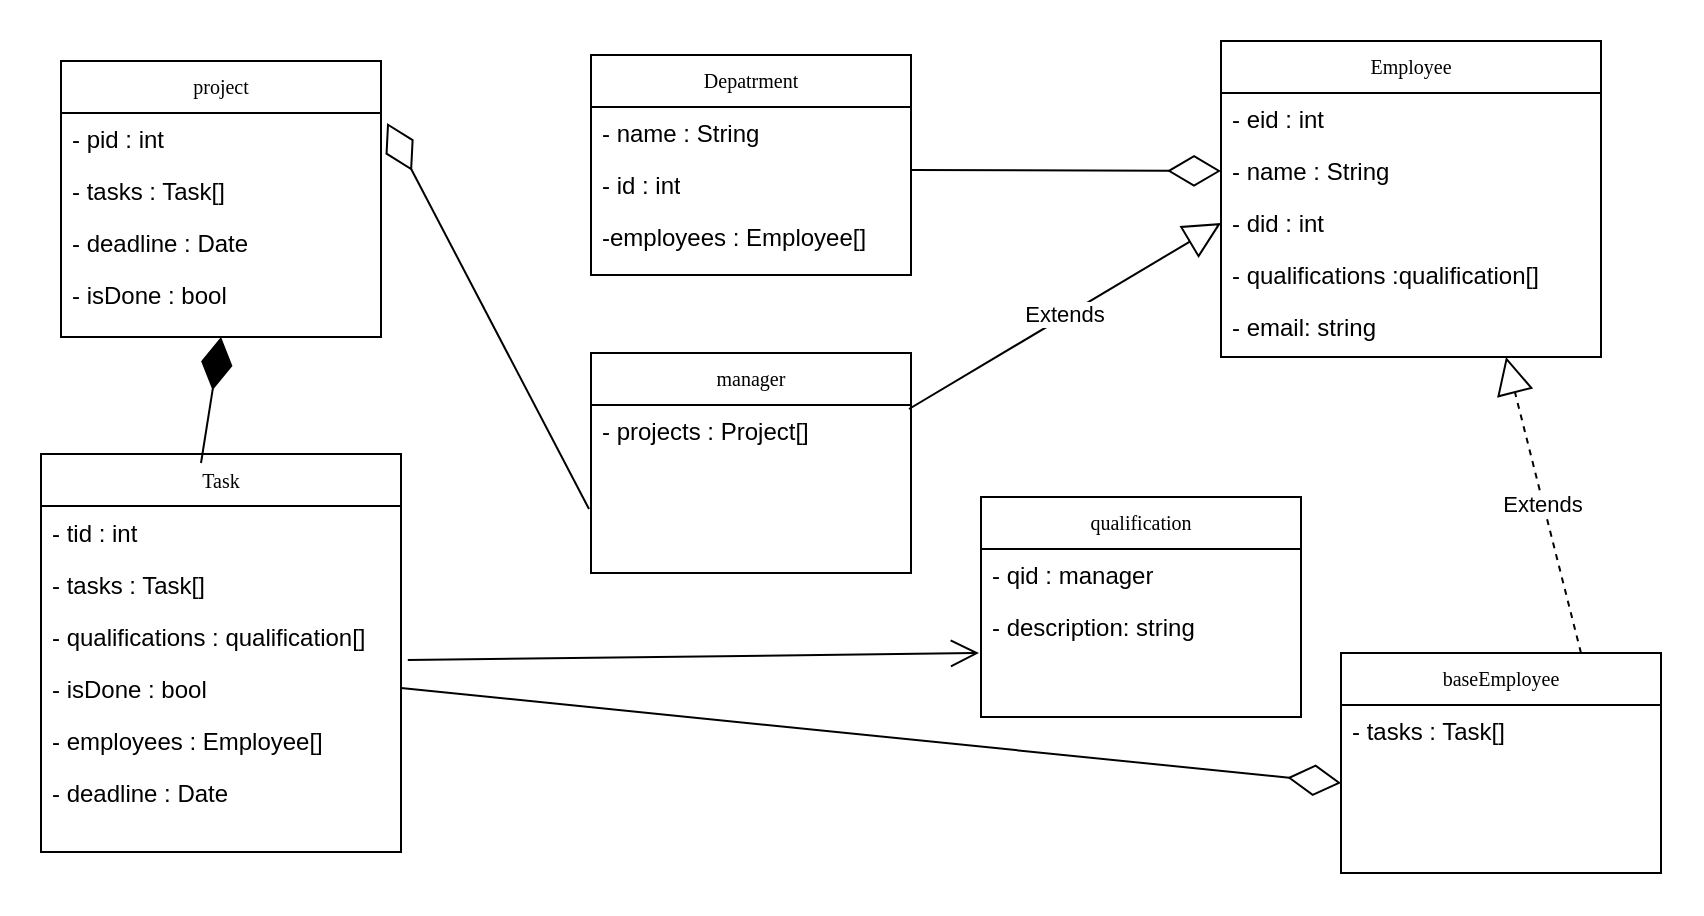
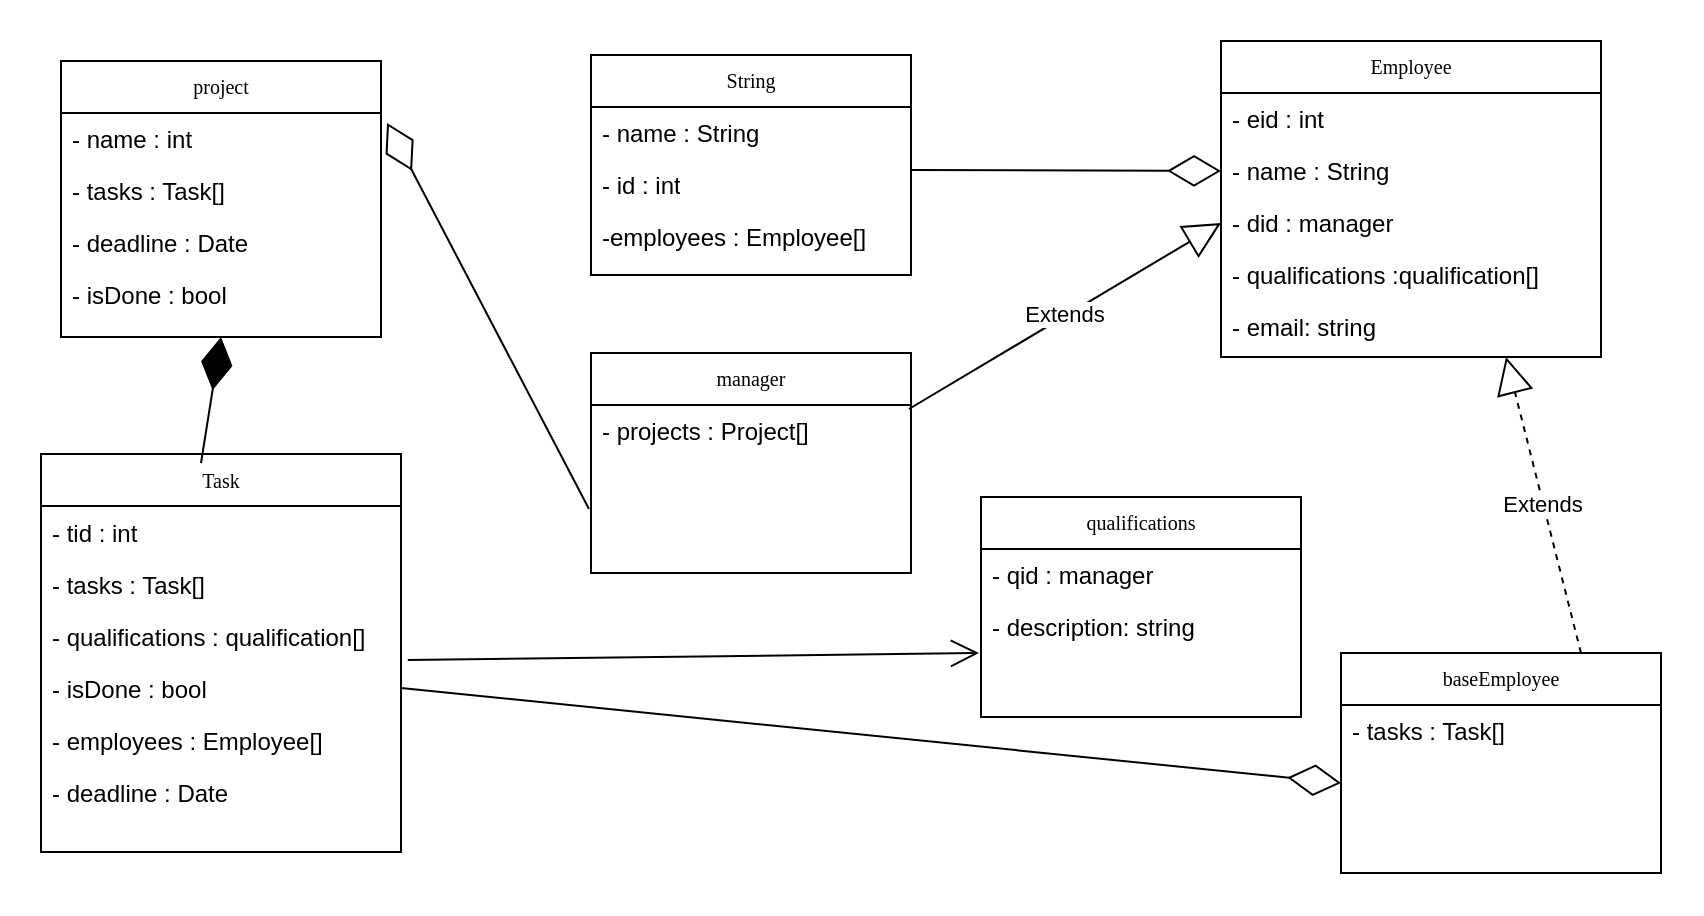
(752, 81) -> (752, 81)
(128, 141) -> (138, 141)
(1288, 225) -> (1318, 225)
(1142, 523) -> (1142, 523)
